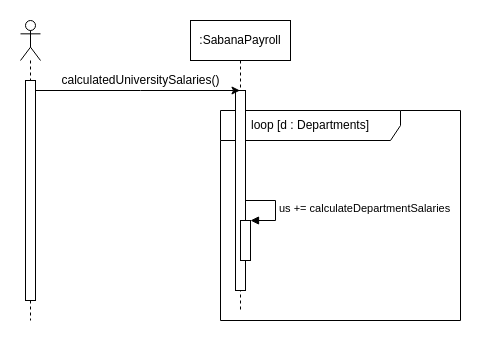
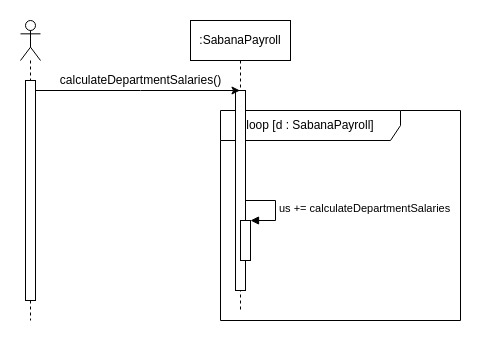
(141, 81) -> (141, 81)
(311, 126) -> (311, 126)
